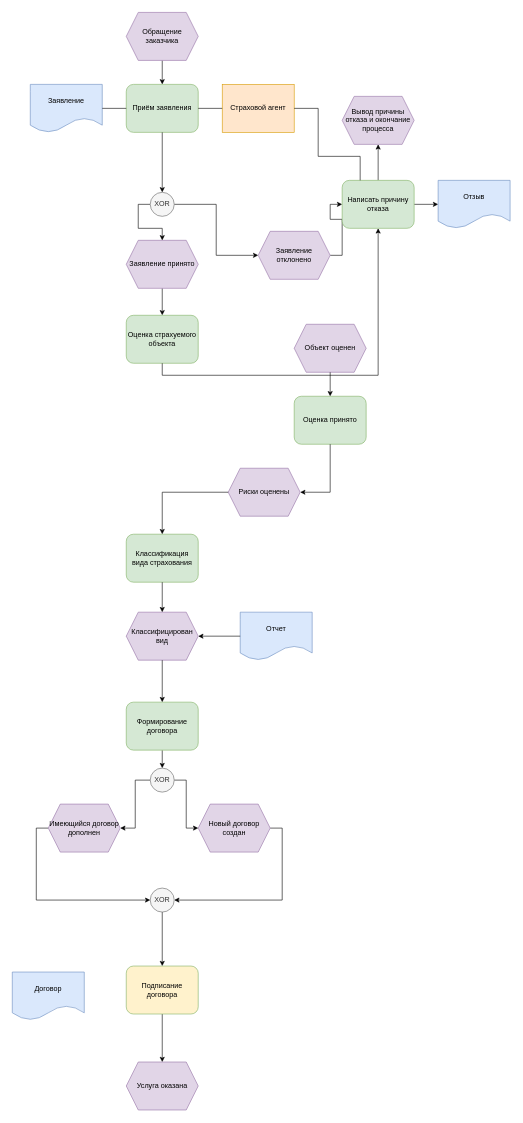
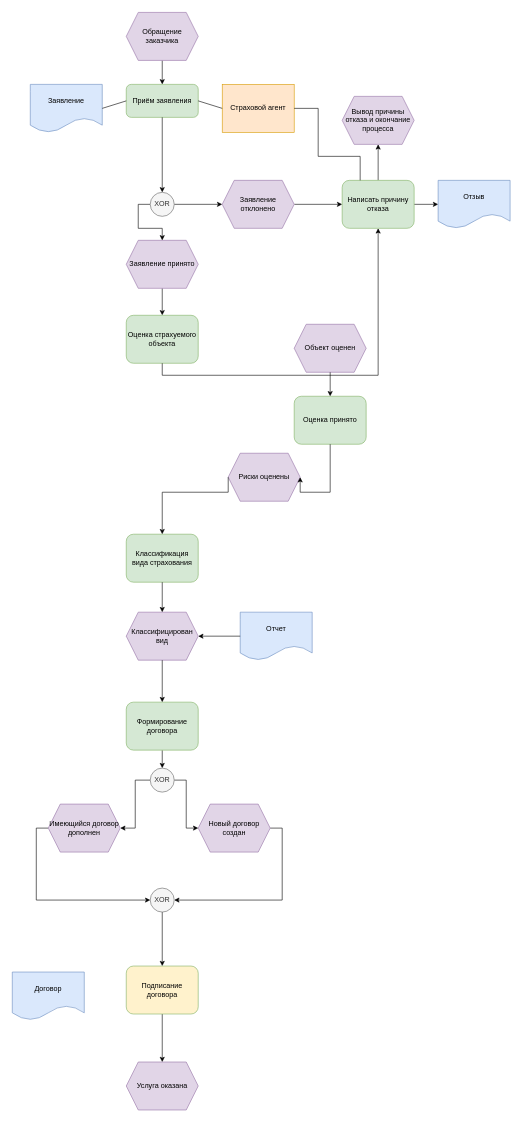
(162, 108) -> (162, 101)
(294, 255) -> (258, 204)
(264, 492) -> (264, 477)
